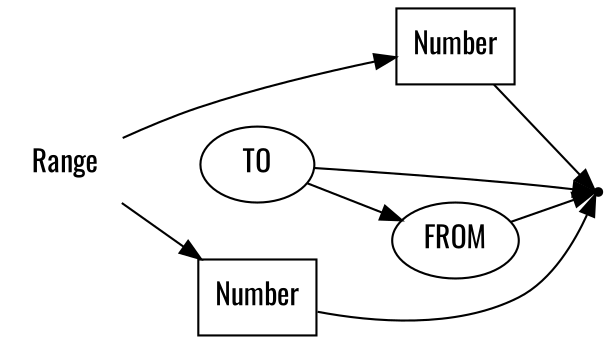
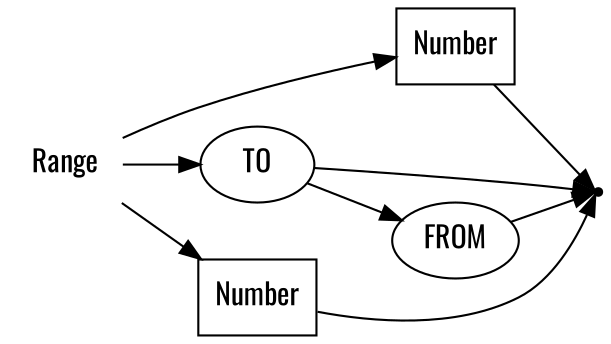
none -> (151, 165)
